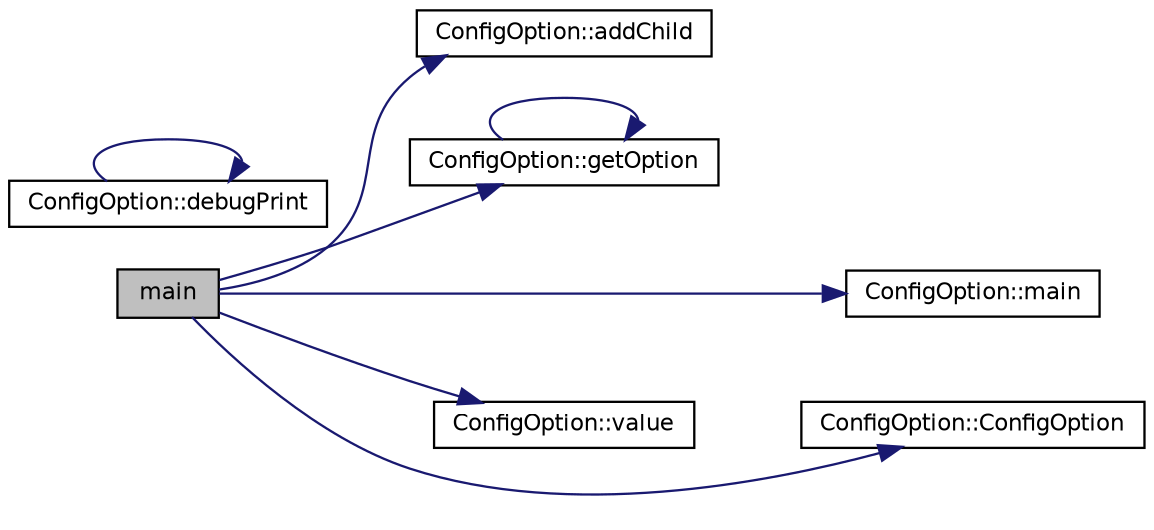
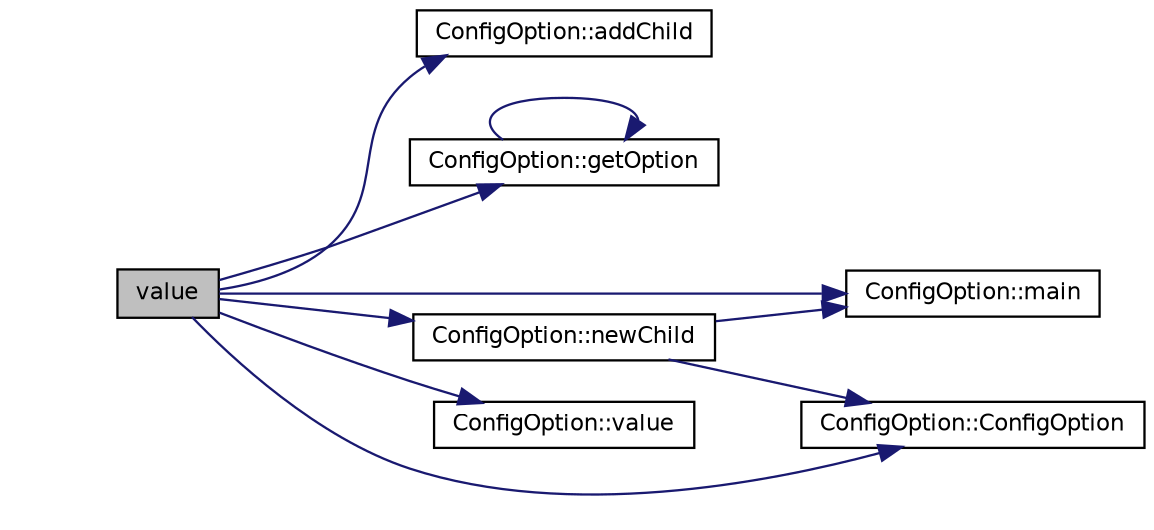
(168, 204) -> none
(168, 294) -> (168, 294)
none -> (564, 337)
